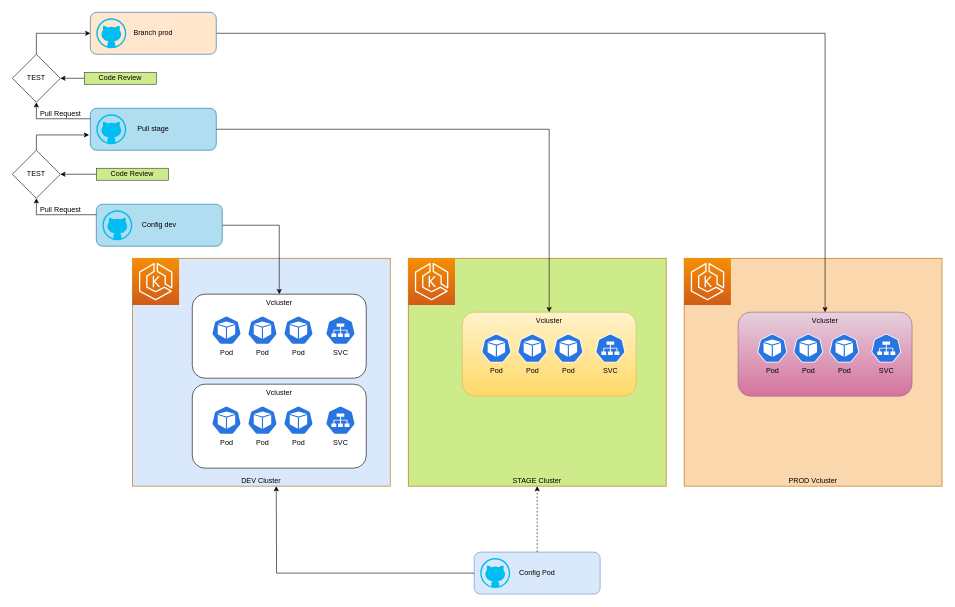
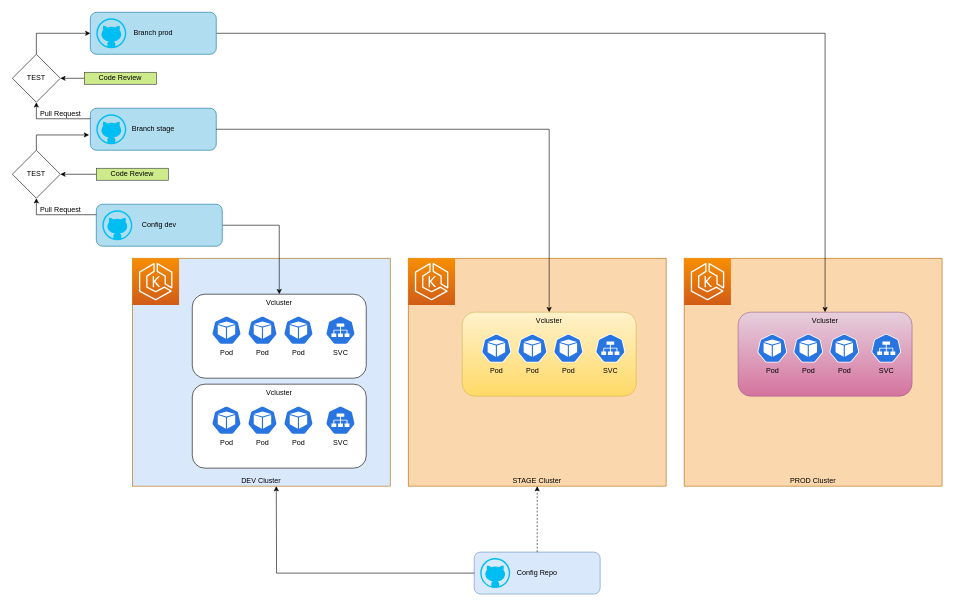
(153, 33) -> (153, 33)
(153, 129) -> (153, 129)
(537, 480) -> (537, 480)
(813, 480) -> (813, 480)
(537, 573) -> (537, 573)
